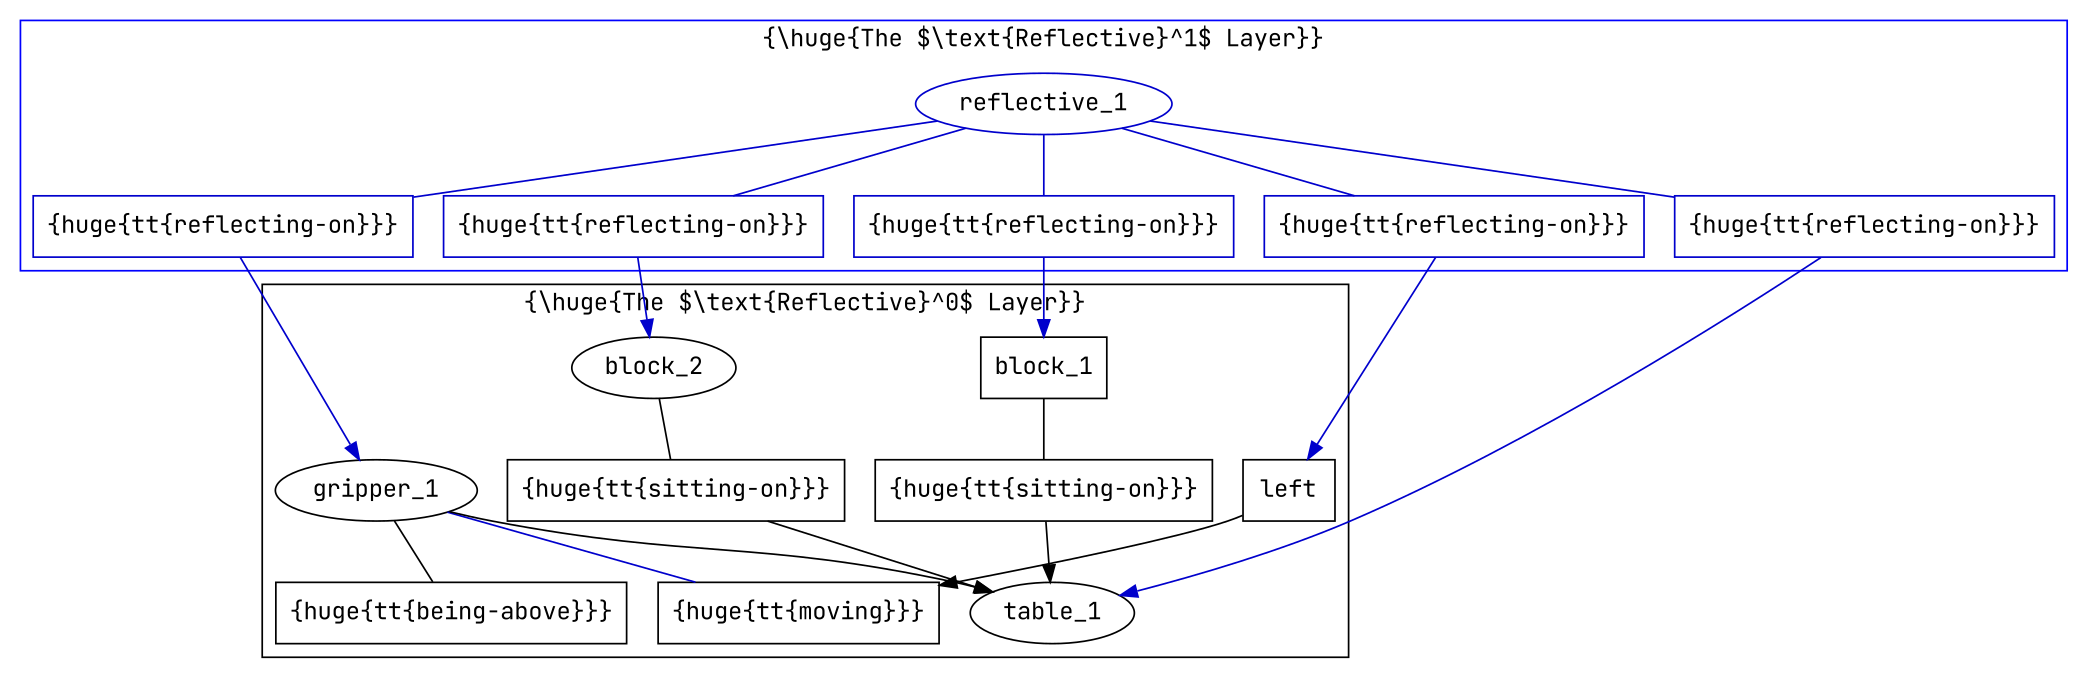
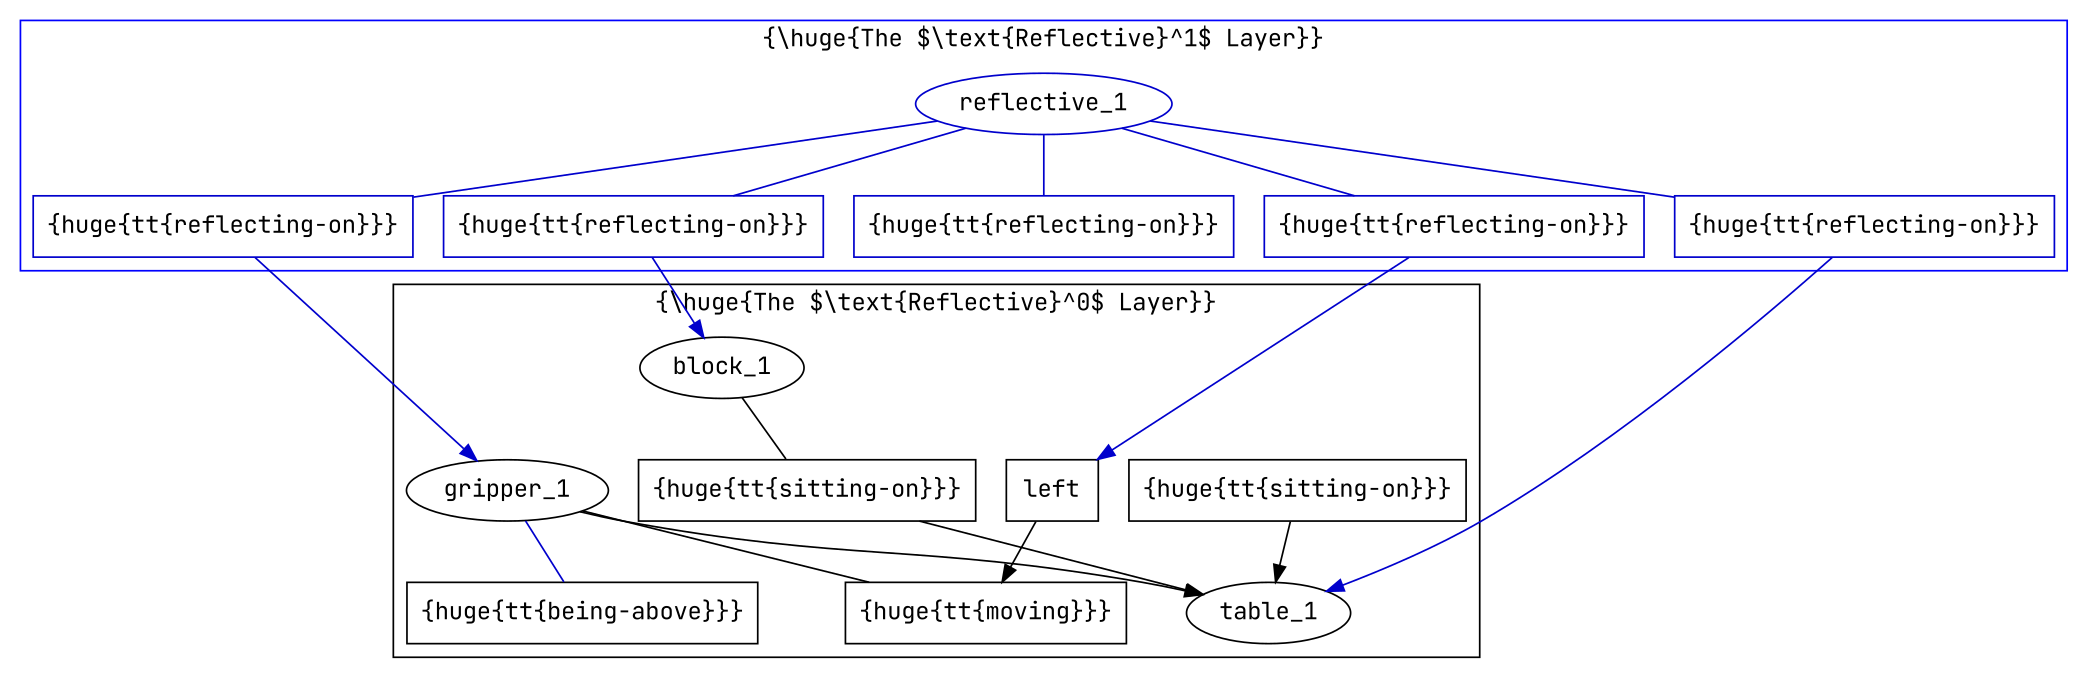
(654, 368) -> none
(1044, 368) -> (722, 368)
(571, 547) -> (740, 550)
(414, 551) -> (545, 551)
